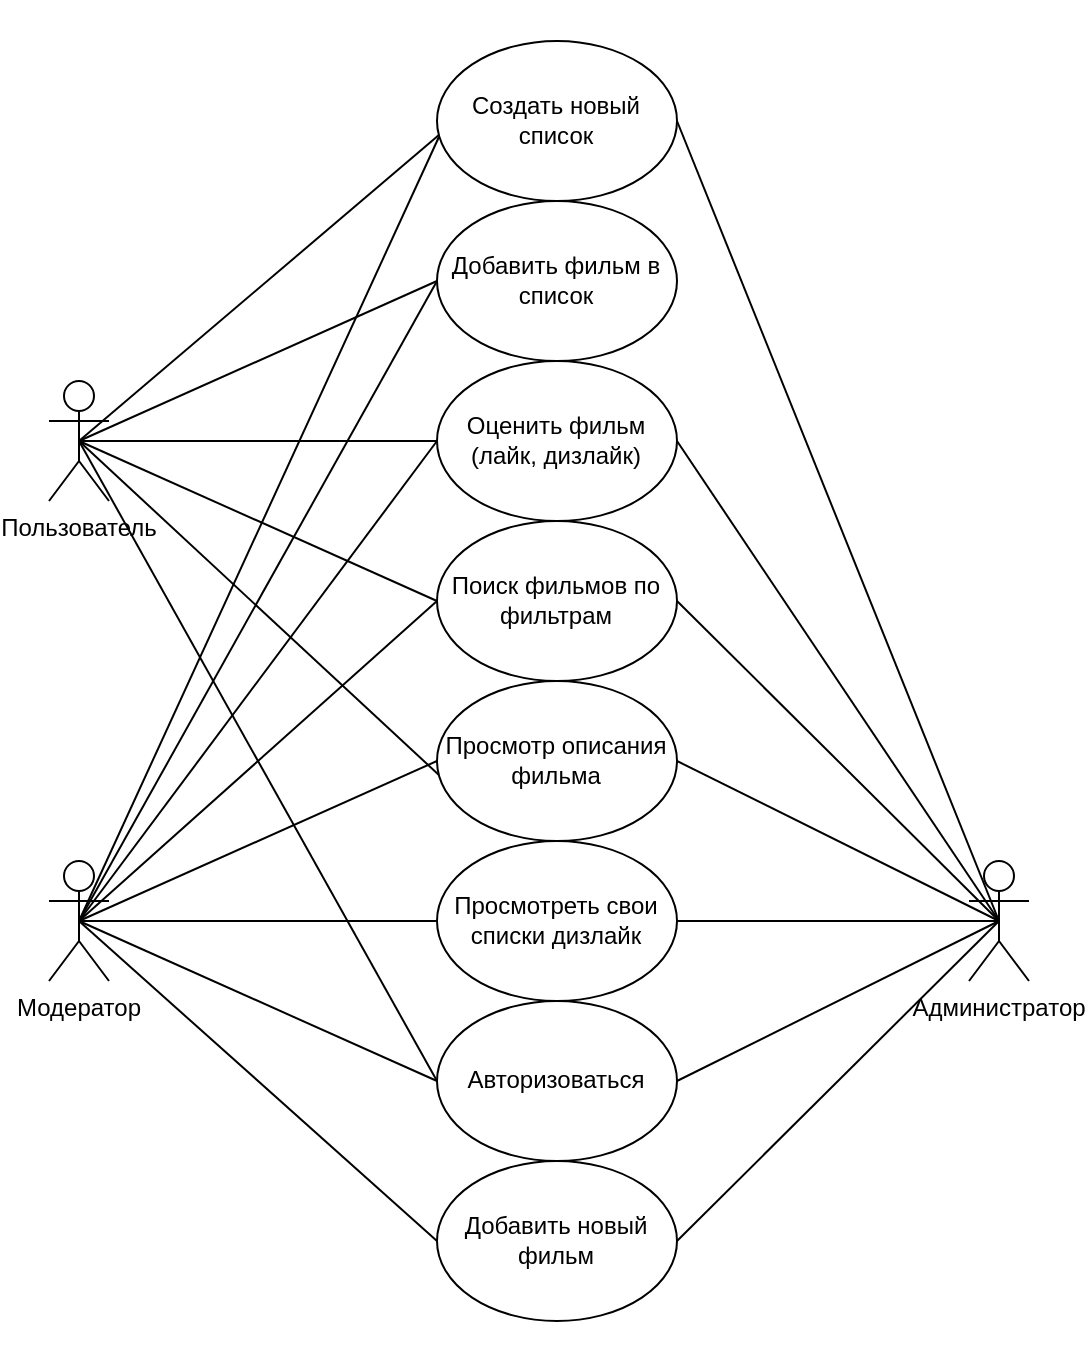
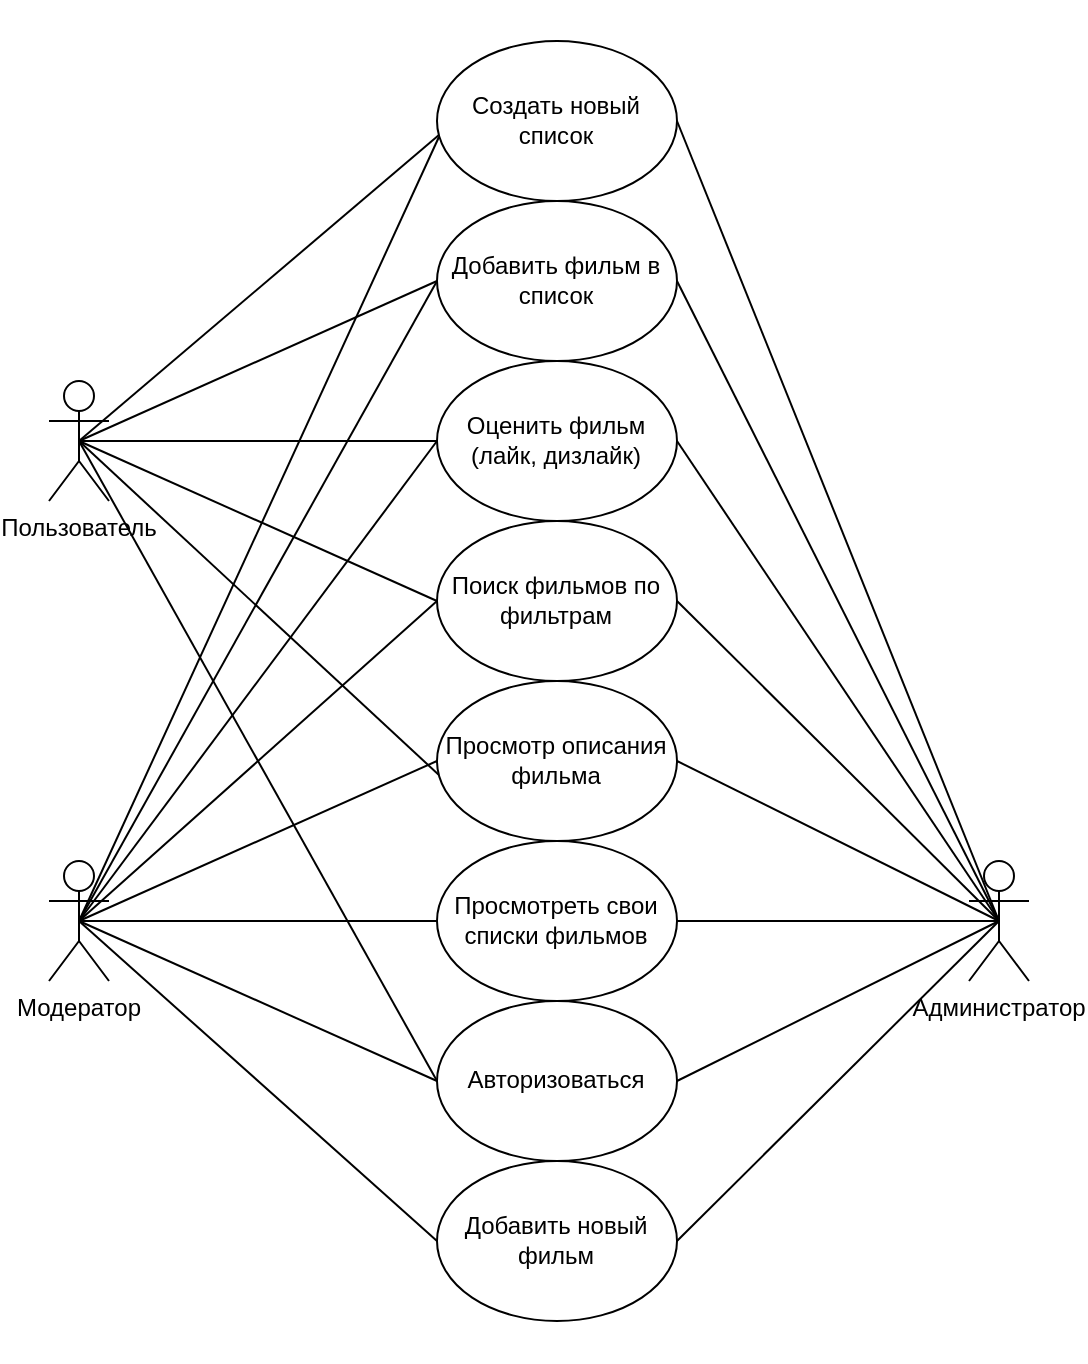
none -> (829, 584)
(557, 921) -> (557, 921)
